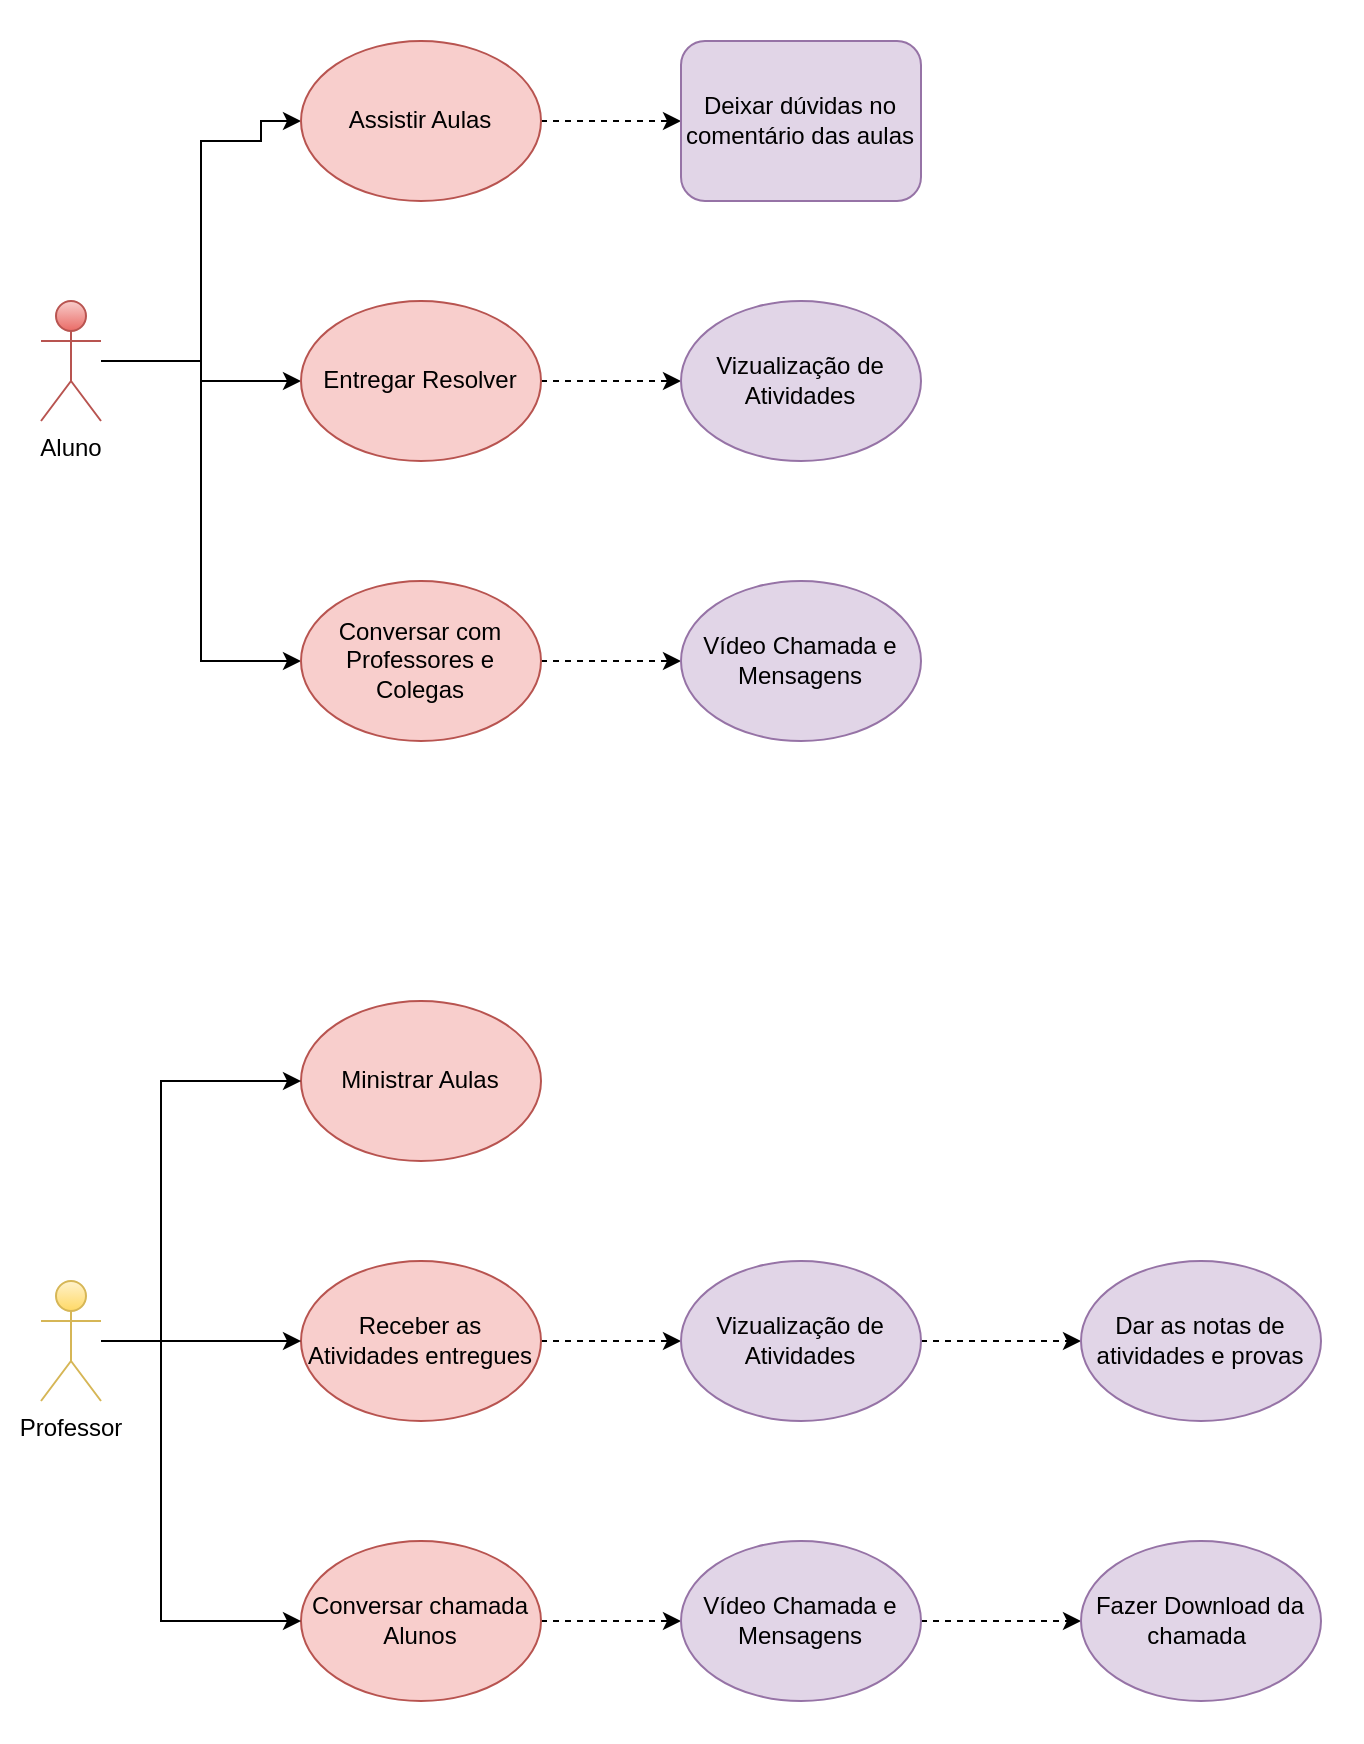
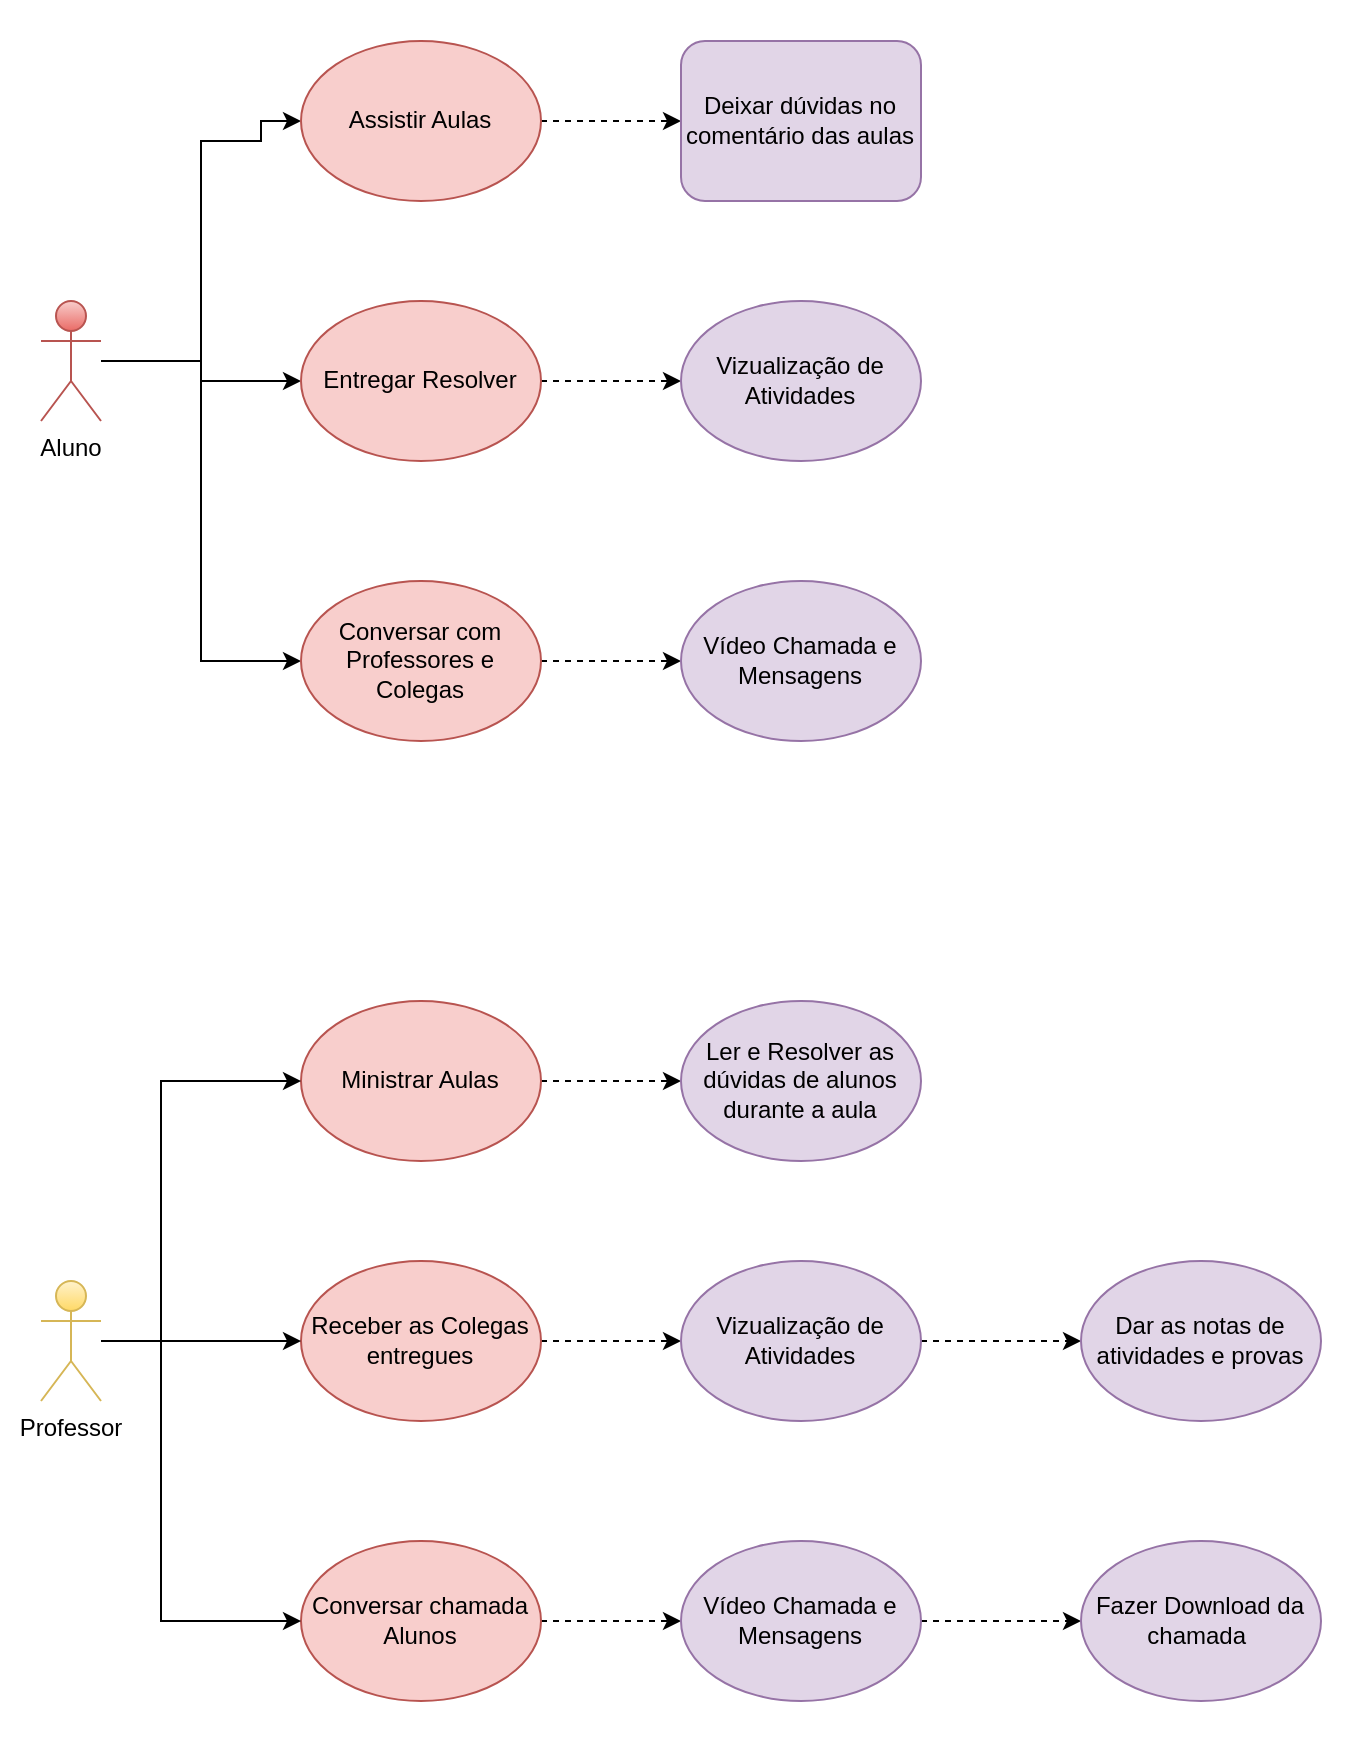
none -> (604, 1081)
none -> (801, 1081)
(421, 1341) -> (421, 1341)
